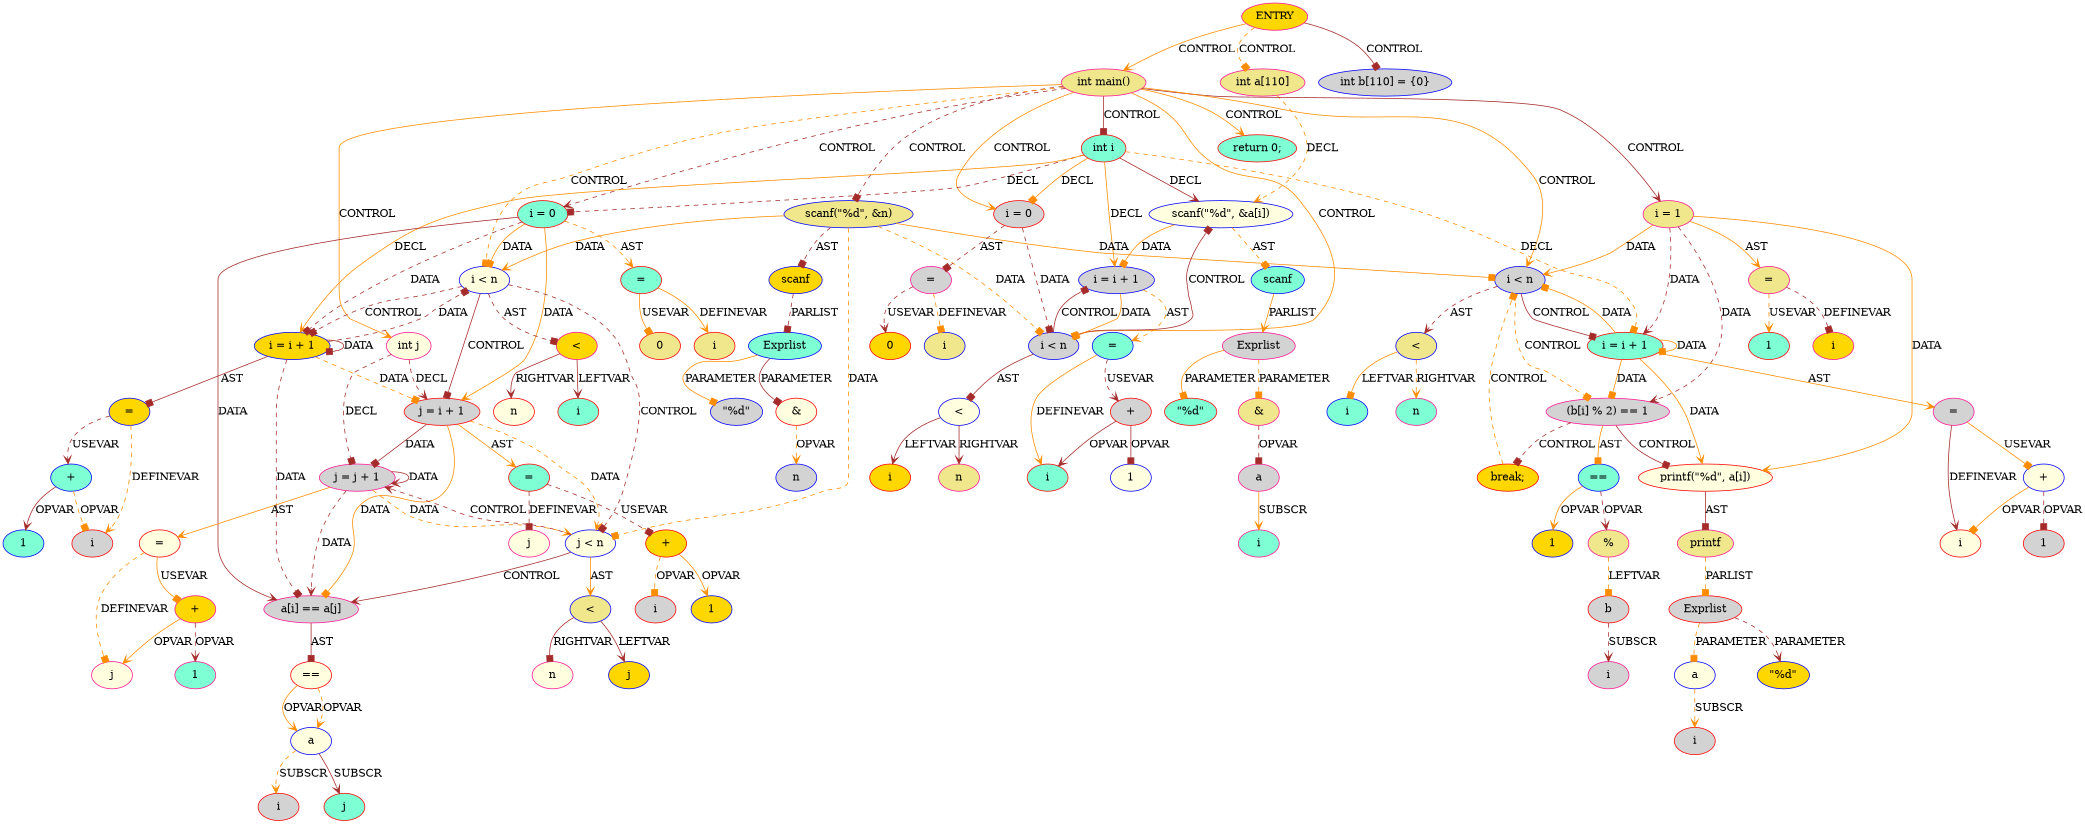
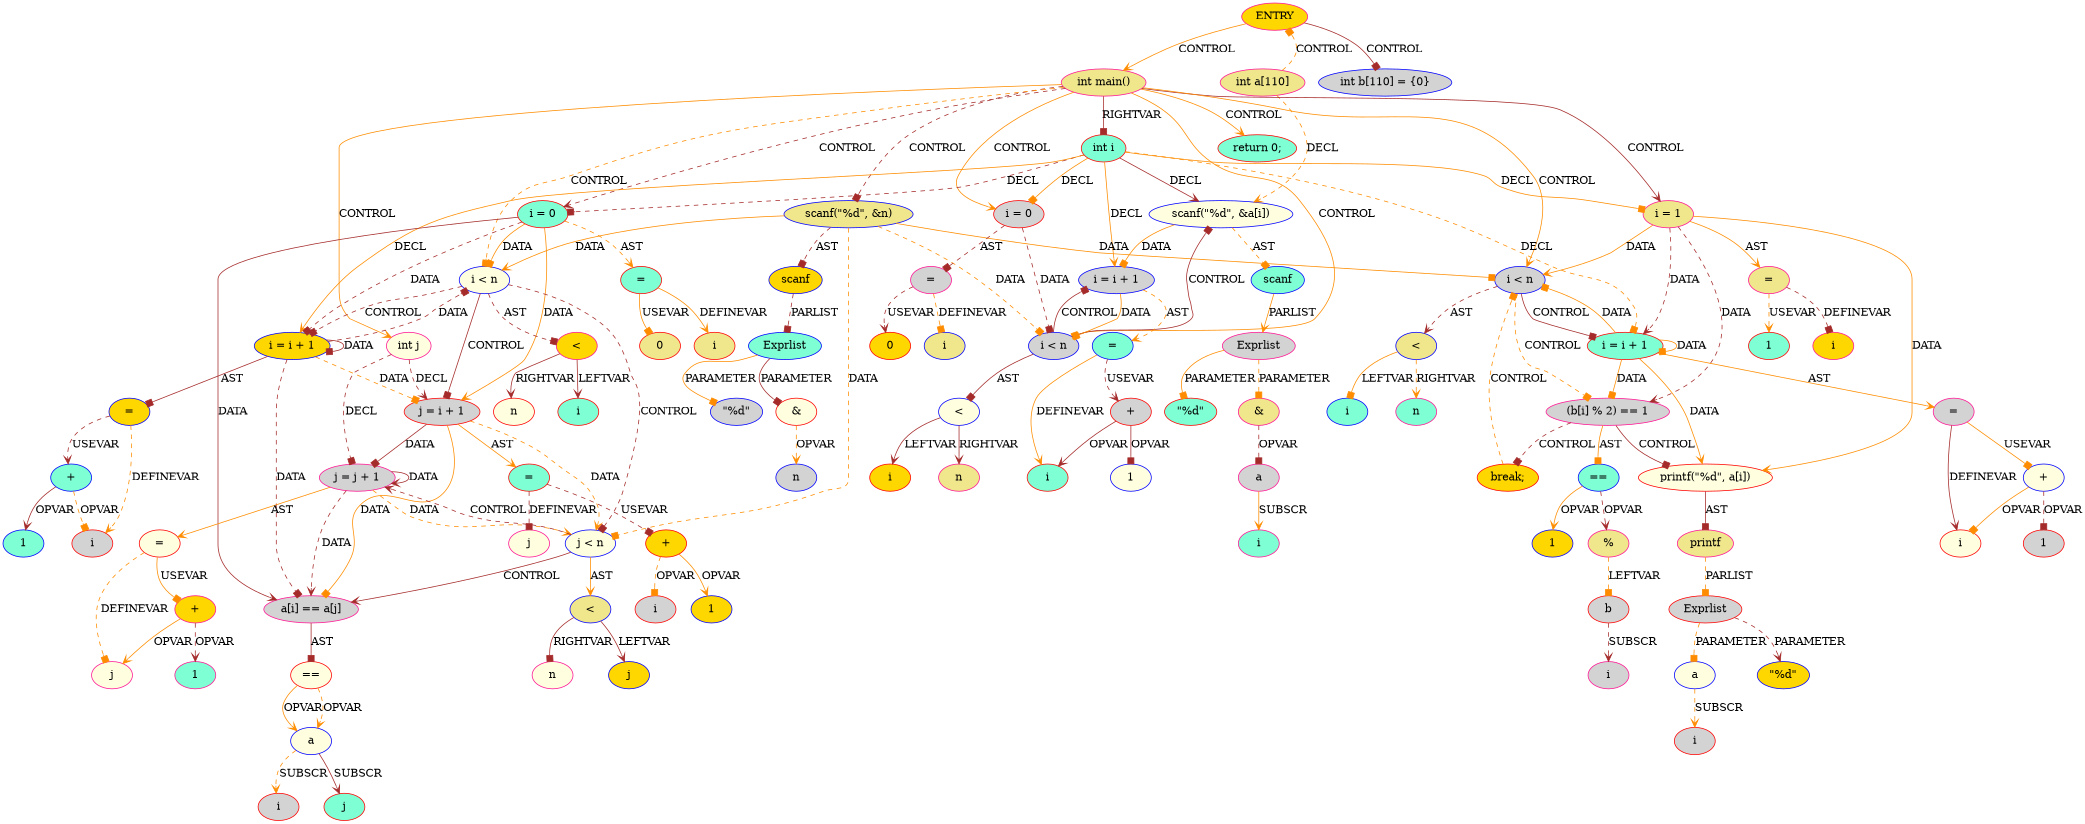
(1240, 43) -> (1295, 55)
(1132, 115) -> (1132, 115)
none -> (1384, 164)
